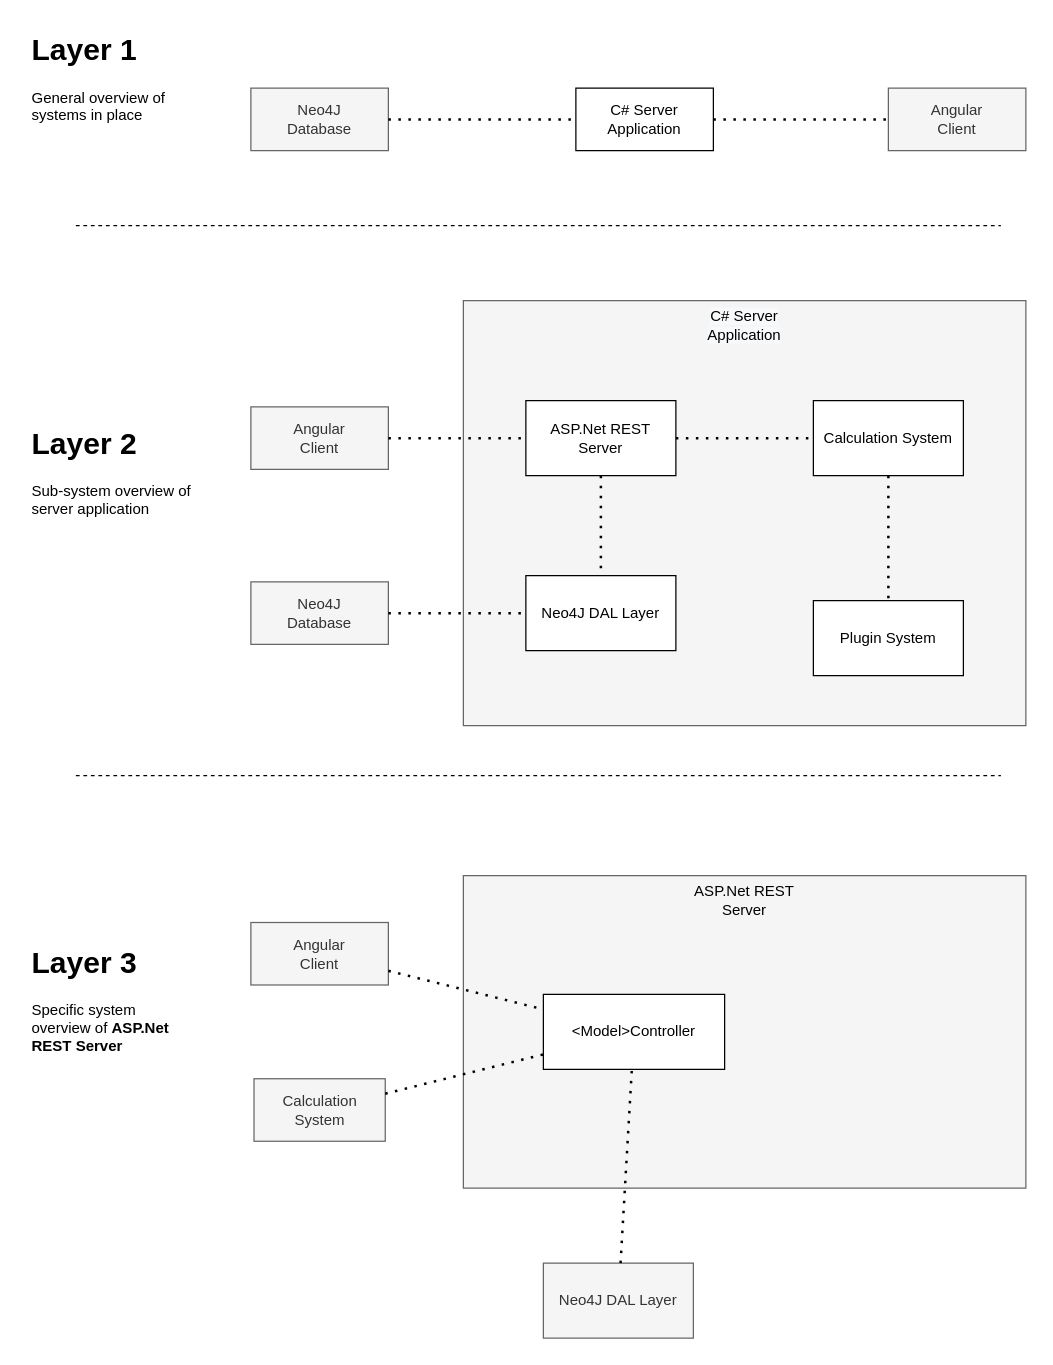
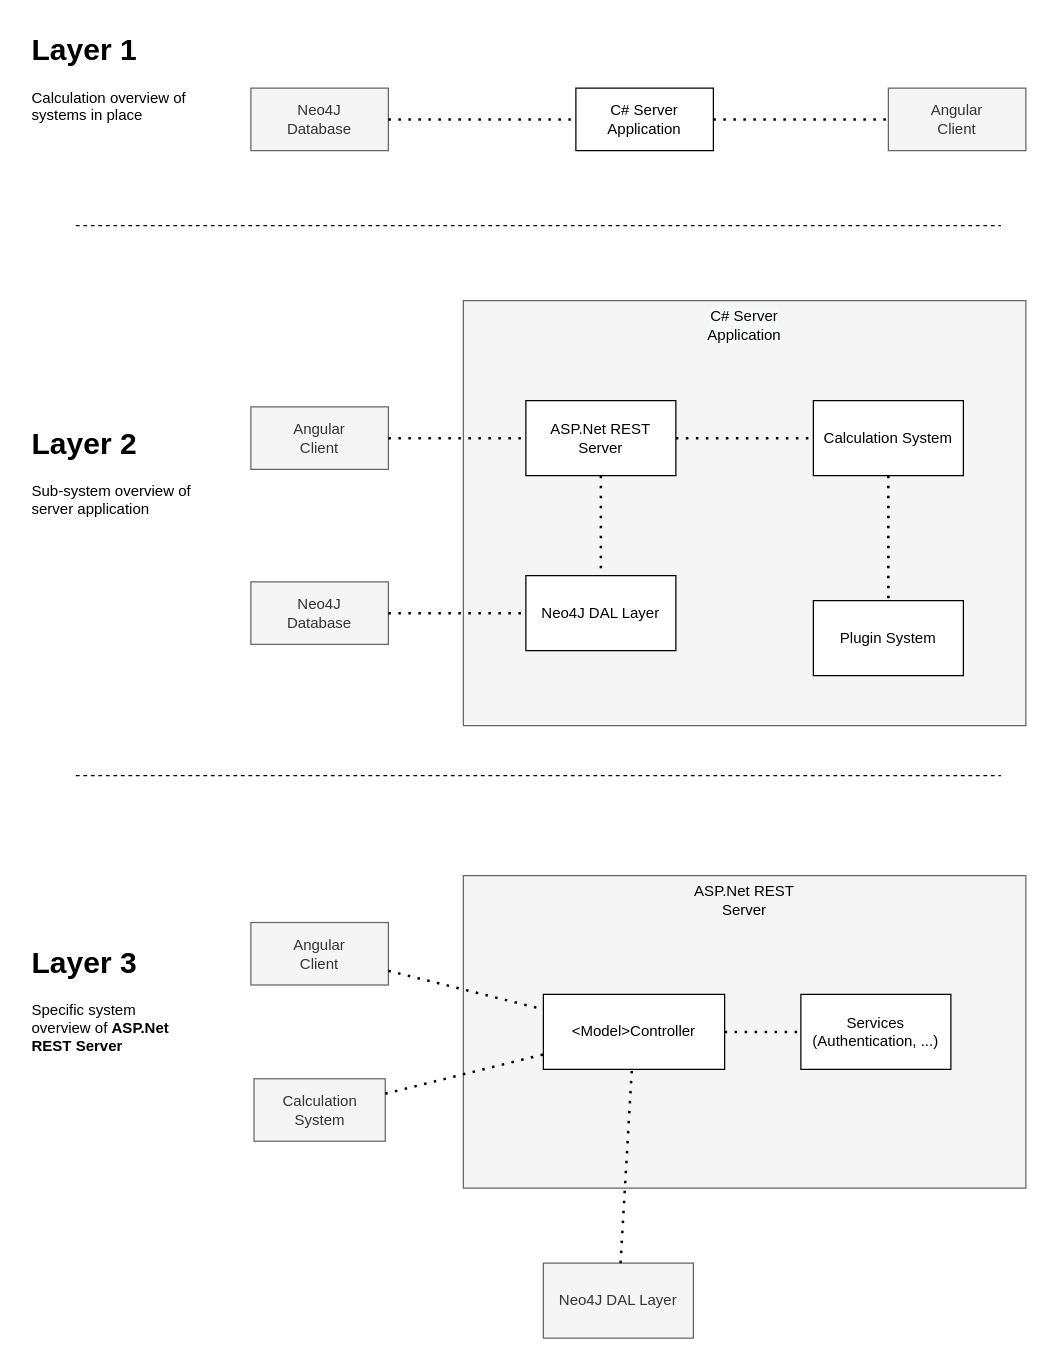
(114, 40) -> (114, 40)
none -> (764, 1032)
none -> (876, 1032)
